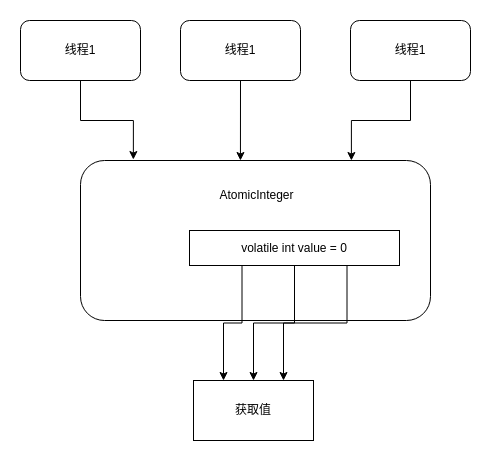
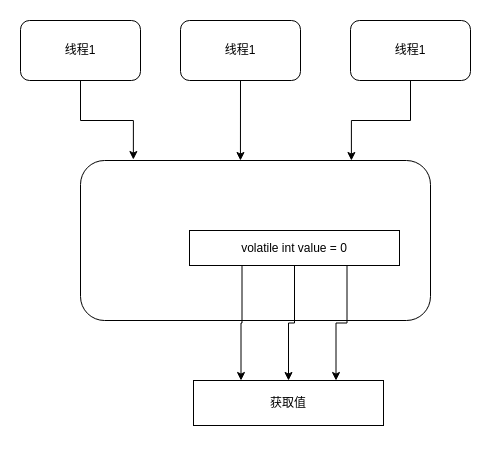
(257, 196) -> none
(254, 411) -> (289, 403)
